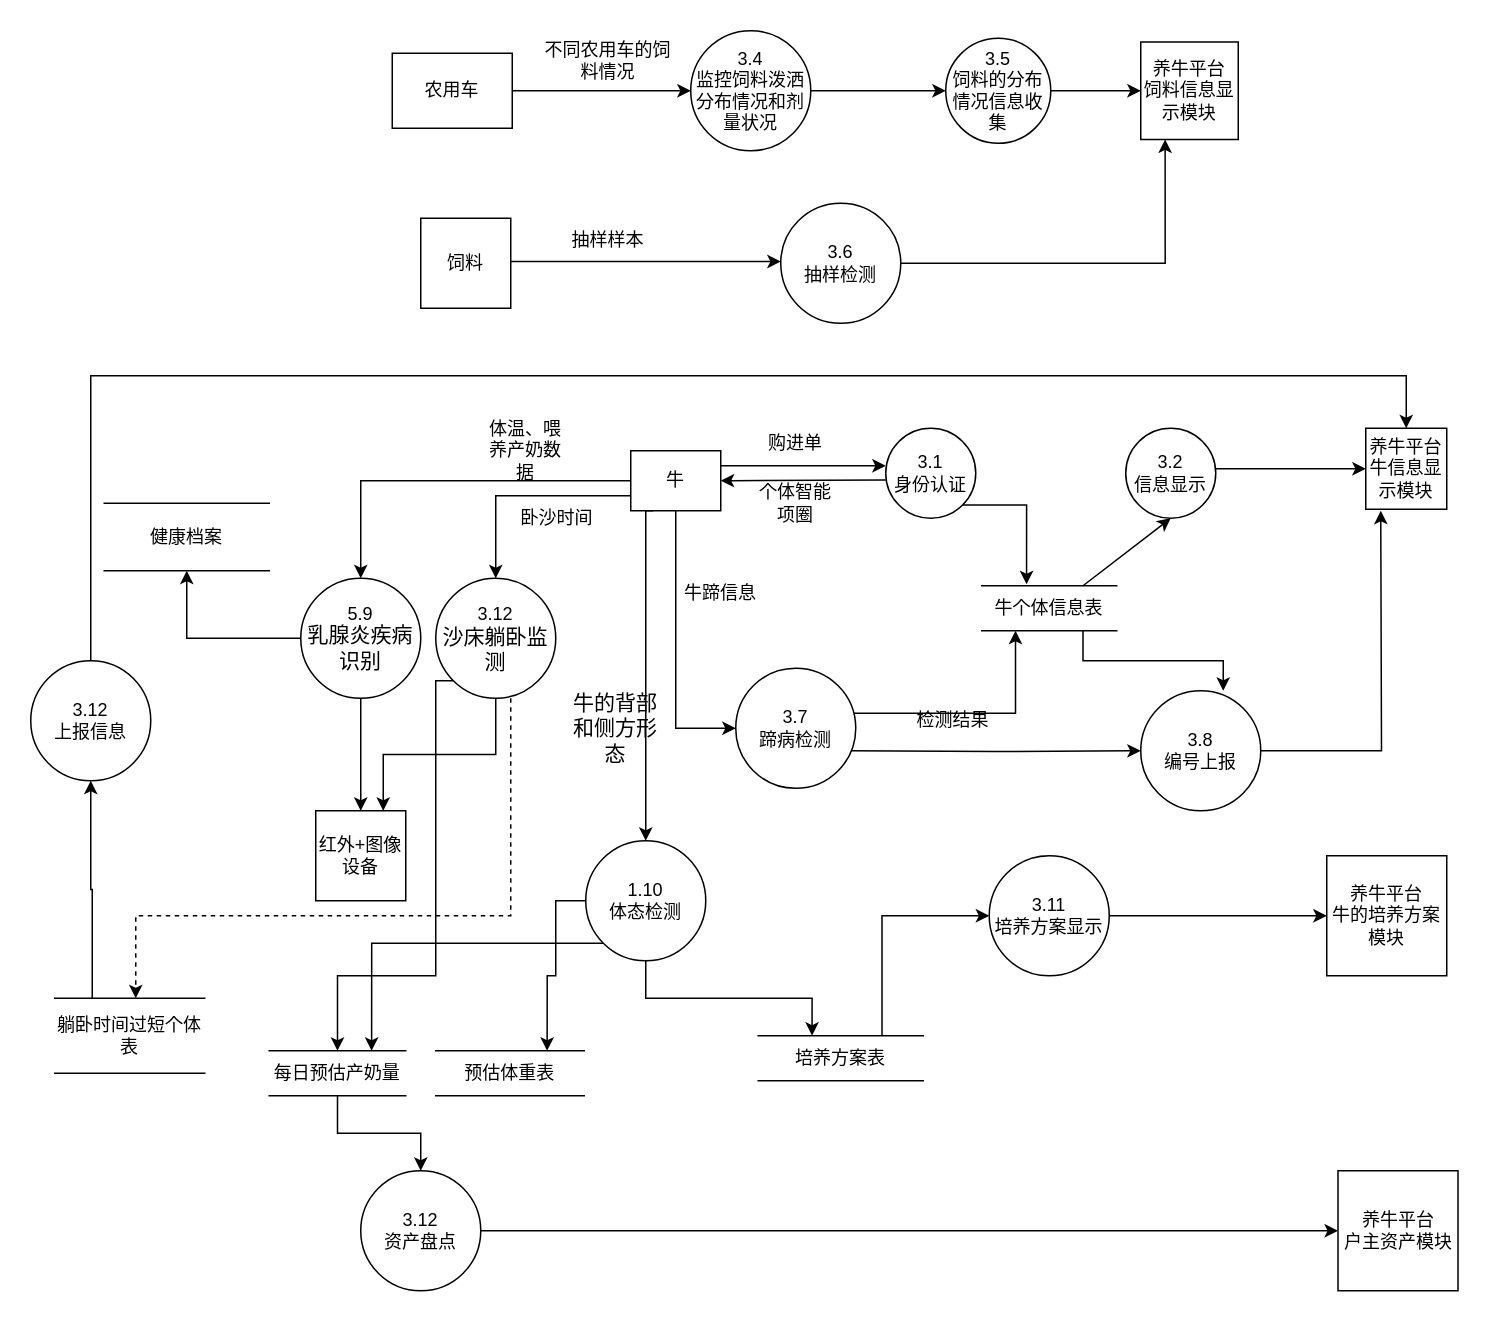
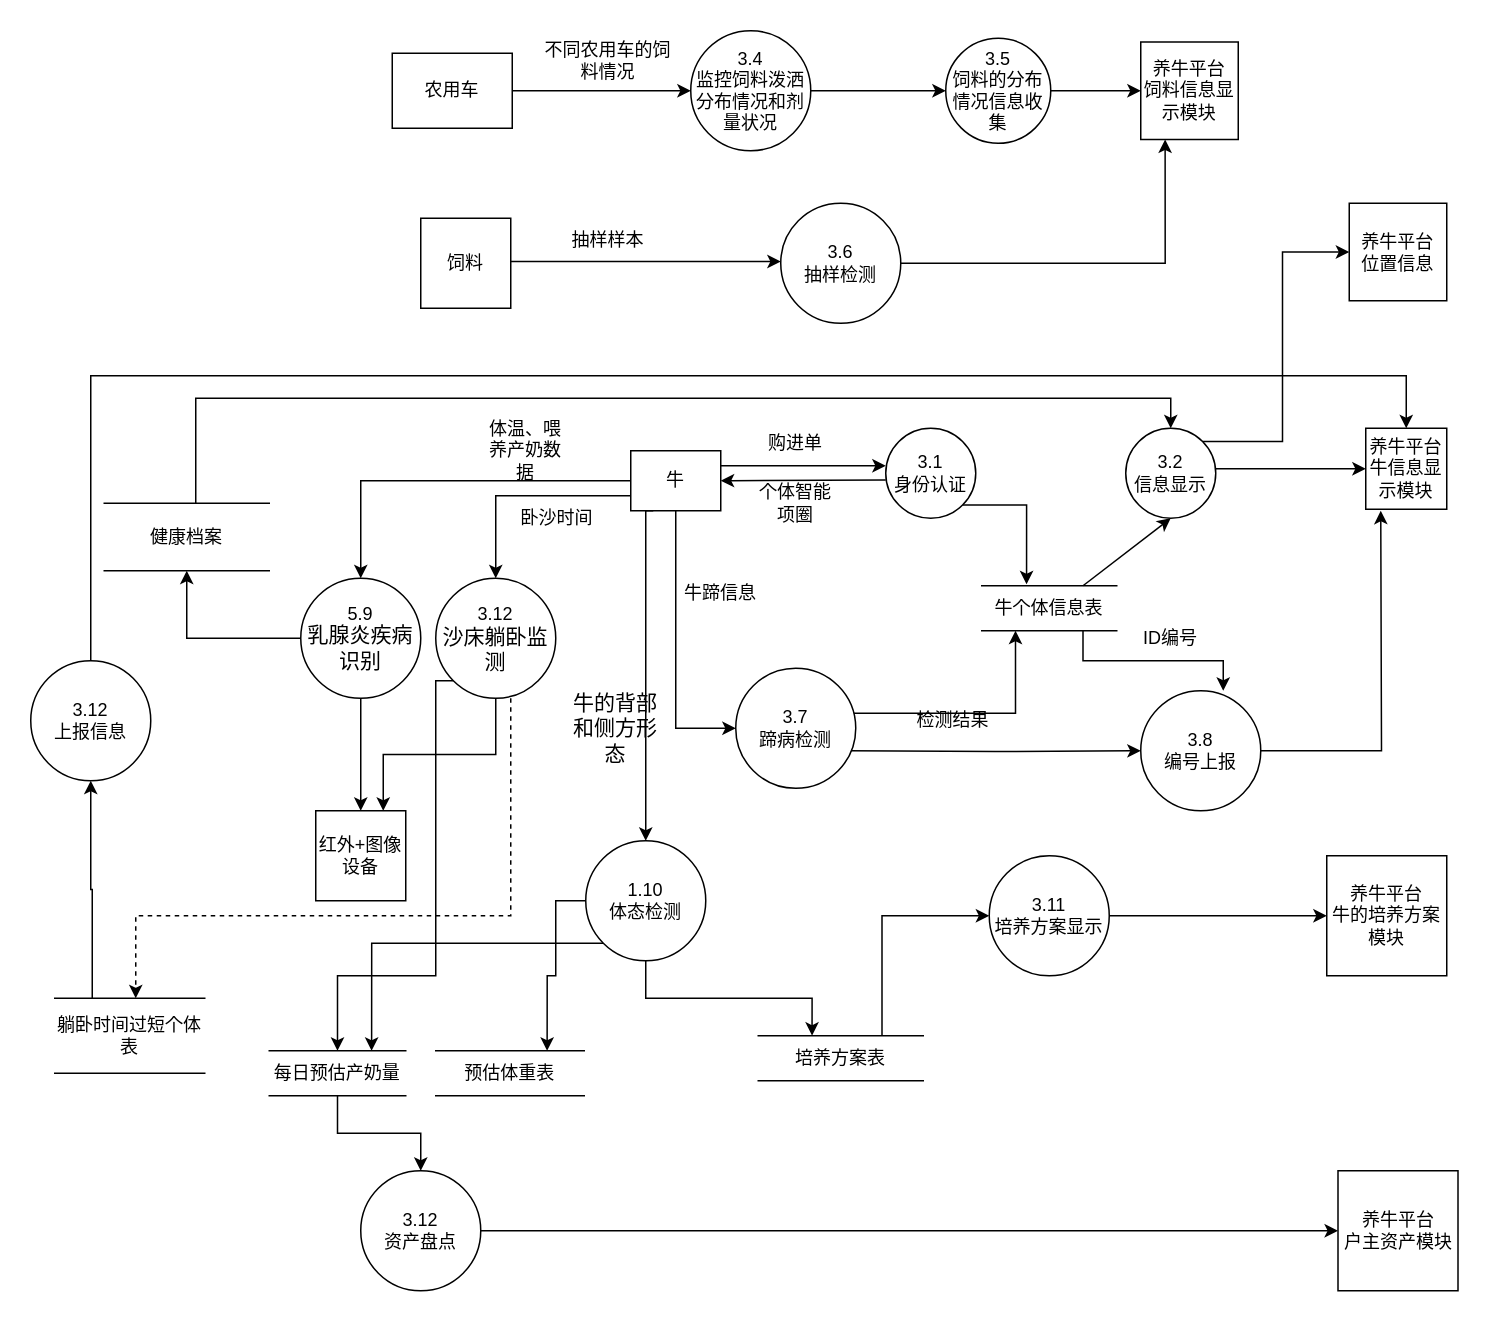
none -> (1398, 252)
none -> (1283, 358)
none -> (642, 398)
none -> (1171, 638)
